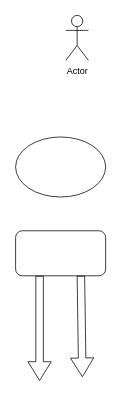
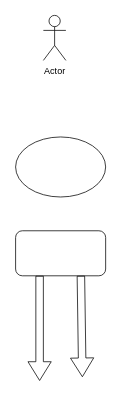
(77, 38) -> (54, 38)
